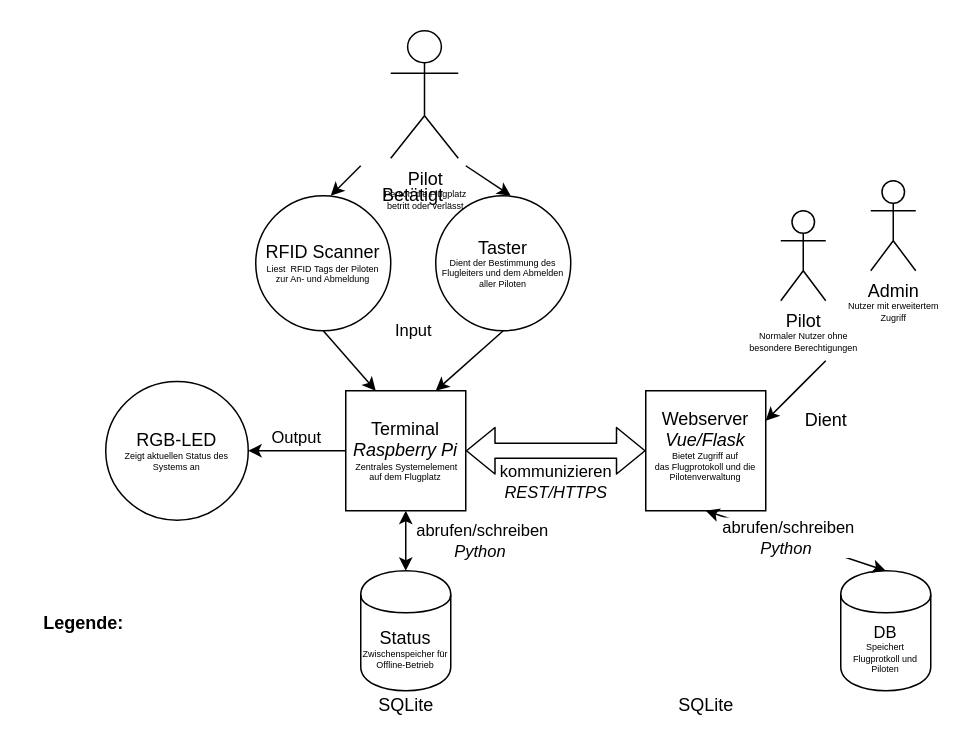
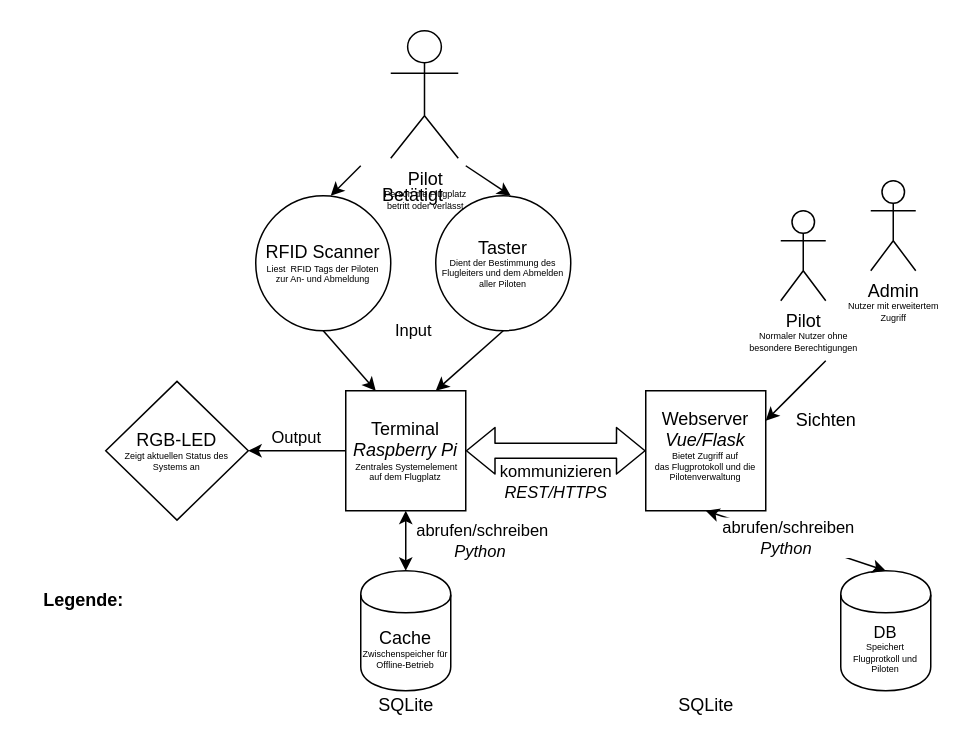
(827, 421) -> (827, 421)
(177, 451) -> (177, 451)
(83, 623) -> (83, 601)
(406, 649) -> (406, 649)
